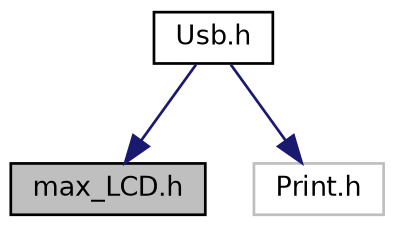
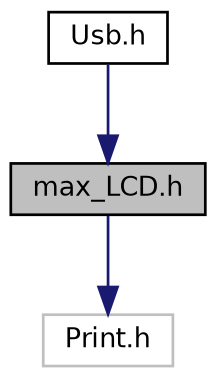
(258, 103) -> (108, 251)
